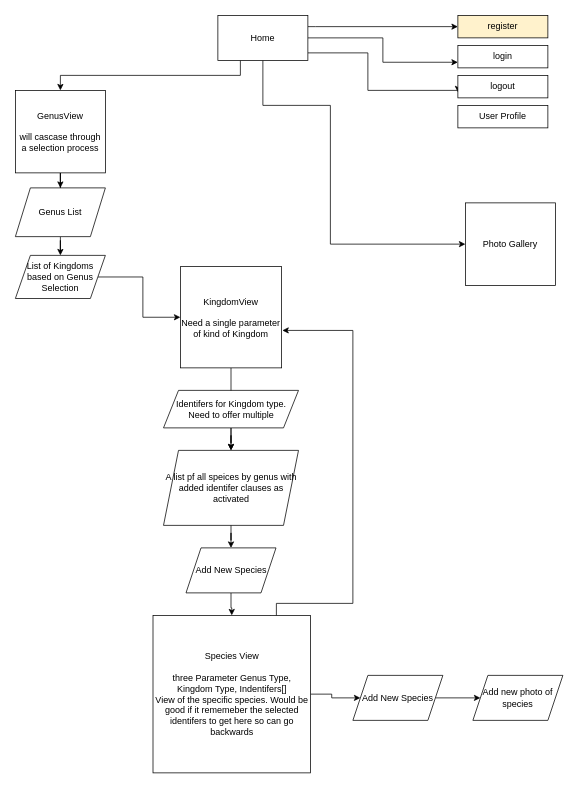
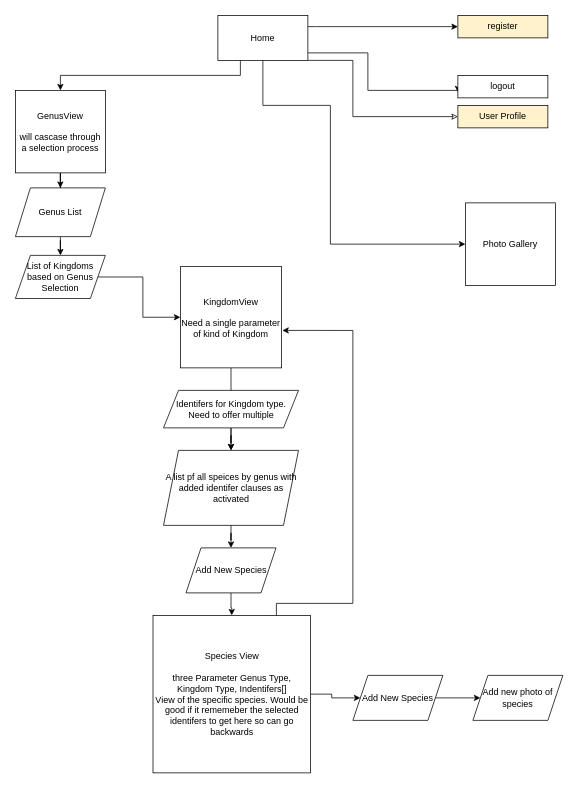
(503, 57) -> none
(417, 62) -> none
none -> (353, 117)
(503, 117) -> (503, 117)
